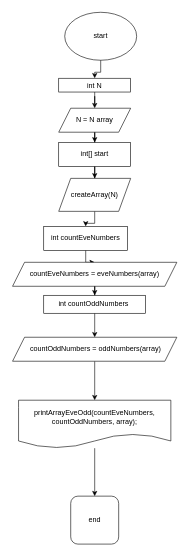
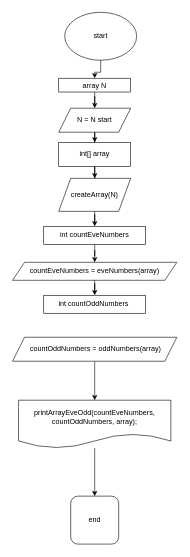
(95, 86) -> (95, 86)
(95, 120) -> (95, 120)
(95, 155) -> (95, 155)
(86, 239) -> (95, 236)
(95, 275) -> (95, 272)
(95, 332) -> none
